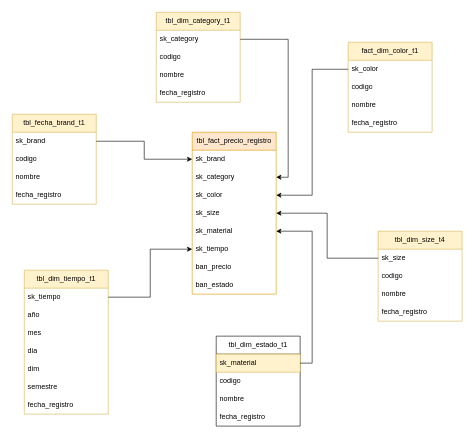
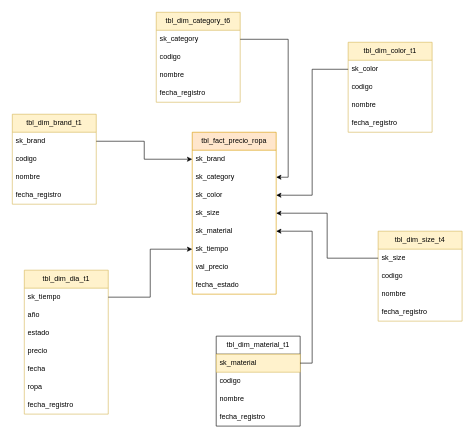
(198, 21) -> (198, 21)
(390, 51) -> (390, 51)
(54, 123) -> (54, 123)
(234, 141) -> (234, 141)
(215, 267) -> (214, 267)
(66, 279) -> (66, 279)
(216, 285) -> (220, 285)
(34, 333) -> (40, 333)
(258, 345) -> (258, 345)
(33, 351) -> (39, 351)
(33, 369) -> (38, 369)
(44, 387) -> (36, 387)
